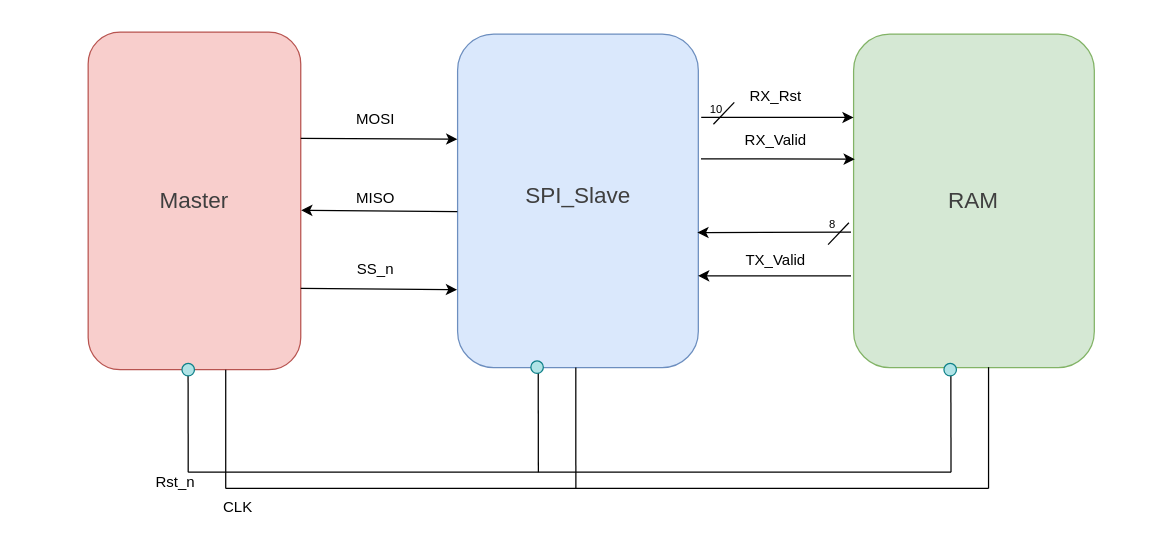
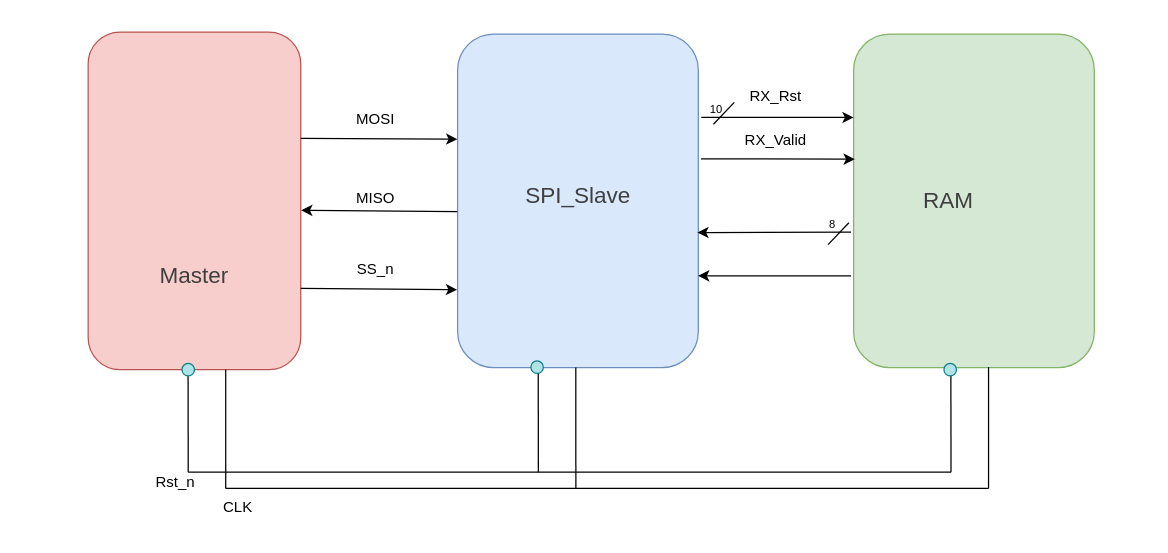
(194, 201) -> (194, 276)
(974, 201) -> (949, 201)
(776, 261) -> none
